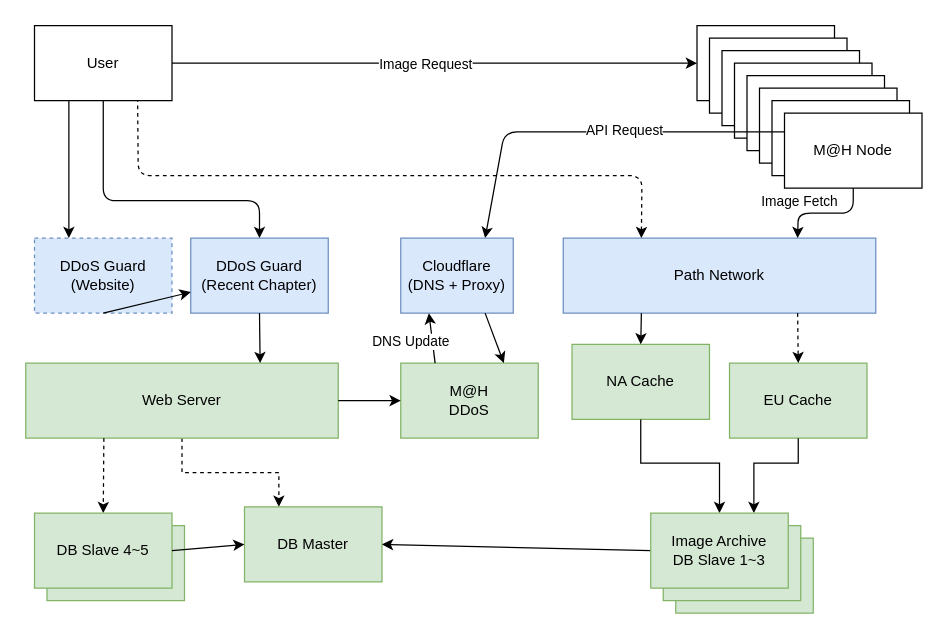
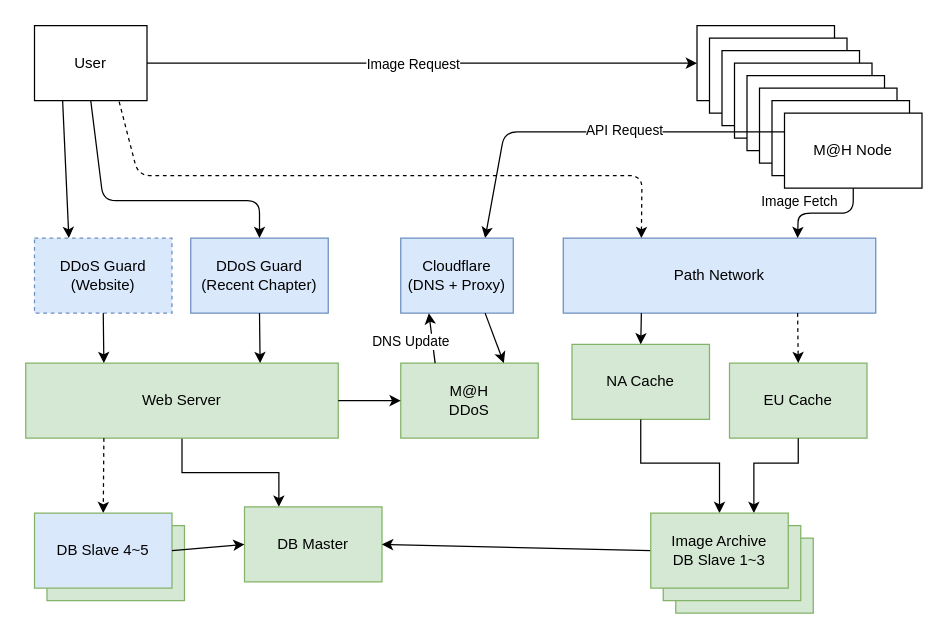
(103, 63) -> (91, 63)
(143, 304) -> (103, 334)
(227, 473) -> (227, 473)
(103, 551) -> (103, 551)
